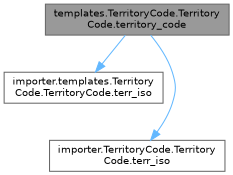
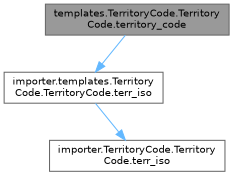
(175, 83) -> (107, 118)
